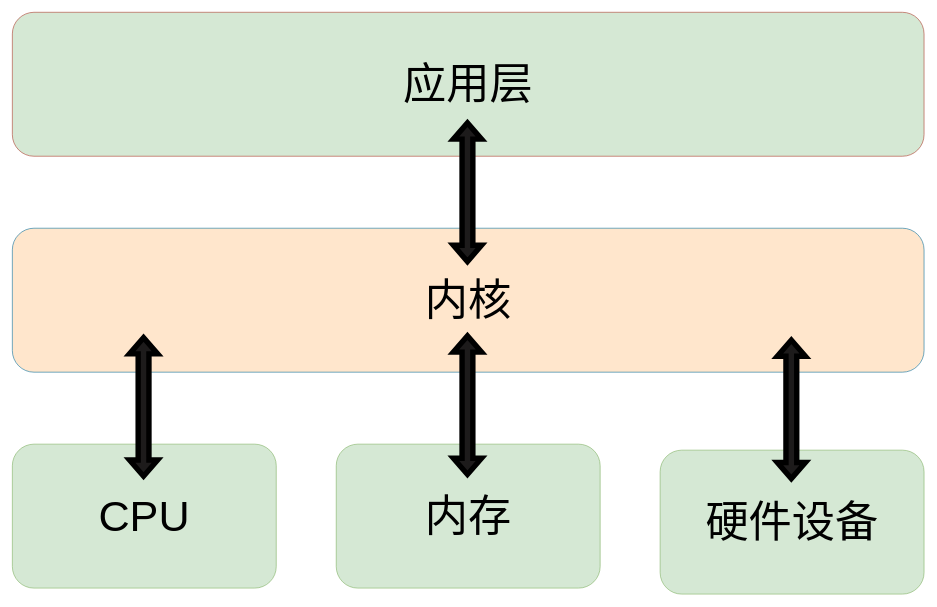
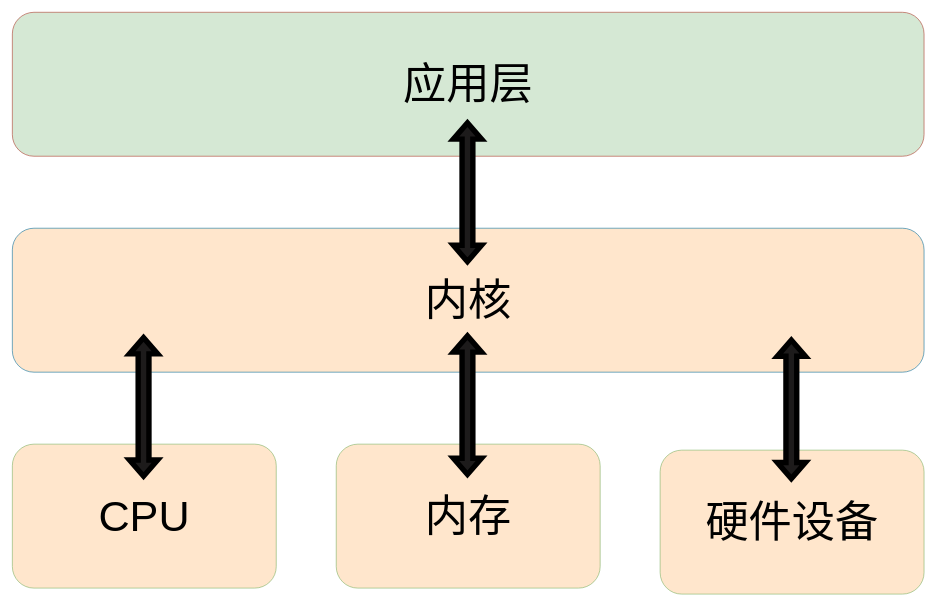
(144, 516) -> (144, 516)
(468, 516) -> (468, 516)
(792, 522) -> (792, 522)
